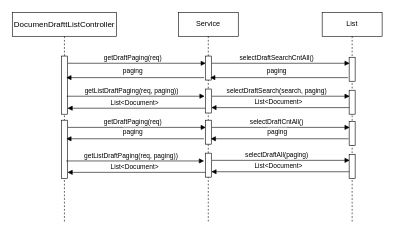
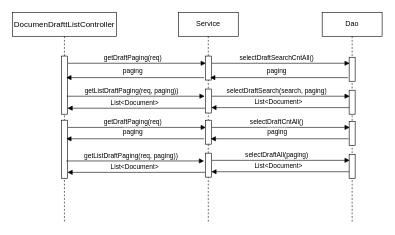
(353, 24) -> (353, 24)
